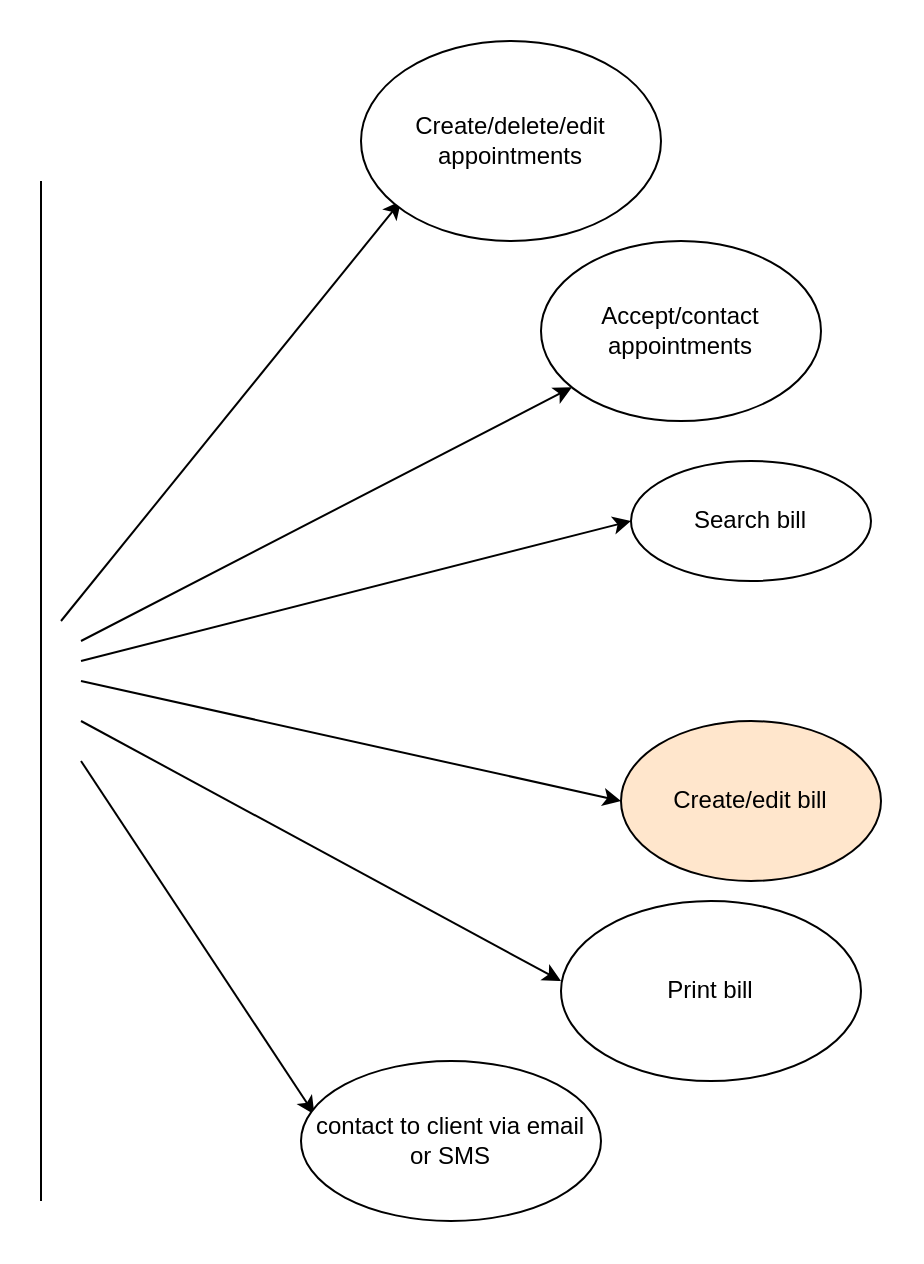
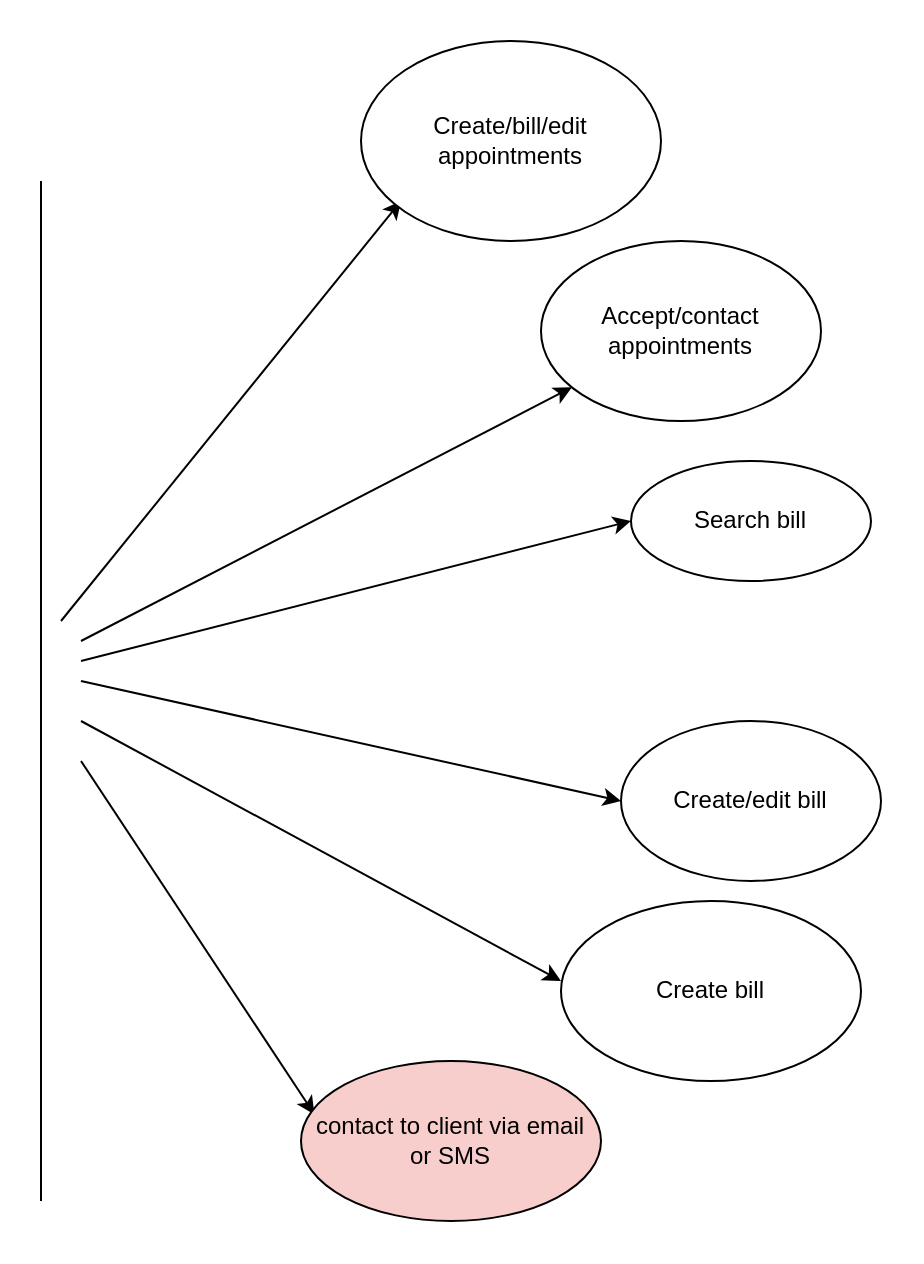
(511, 141) -> (511, 141)
(751, 801) -> (751, 801)
(711, 991) -> (711, 991)
(451, 1141) -> (451, 1141)
